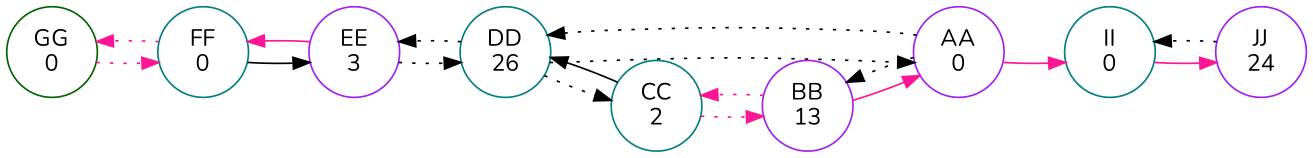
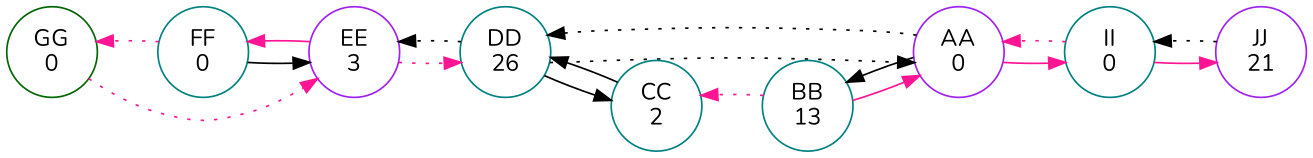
none -> (1043, 41)
(1261, 52) -> (1261, 52)
(119, 63) -> (195, 120)
(421, 63) -> (421, 63)
(888, 66) -> (888, 66)
(570, 86) -> (570, 86)
(808, 106) -> (808, 106)
(724, 117) -> none
